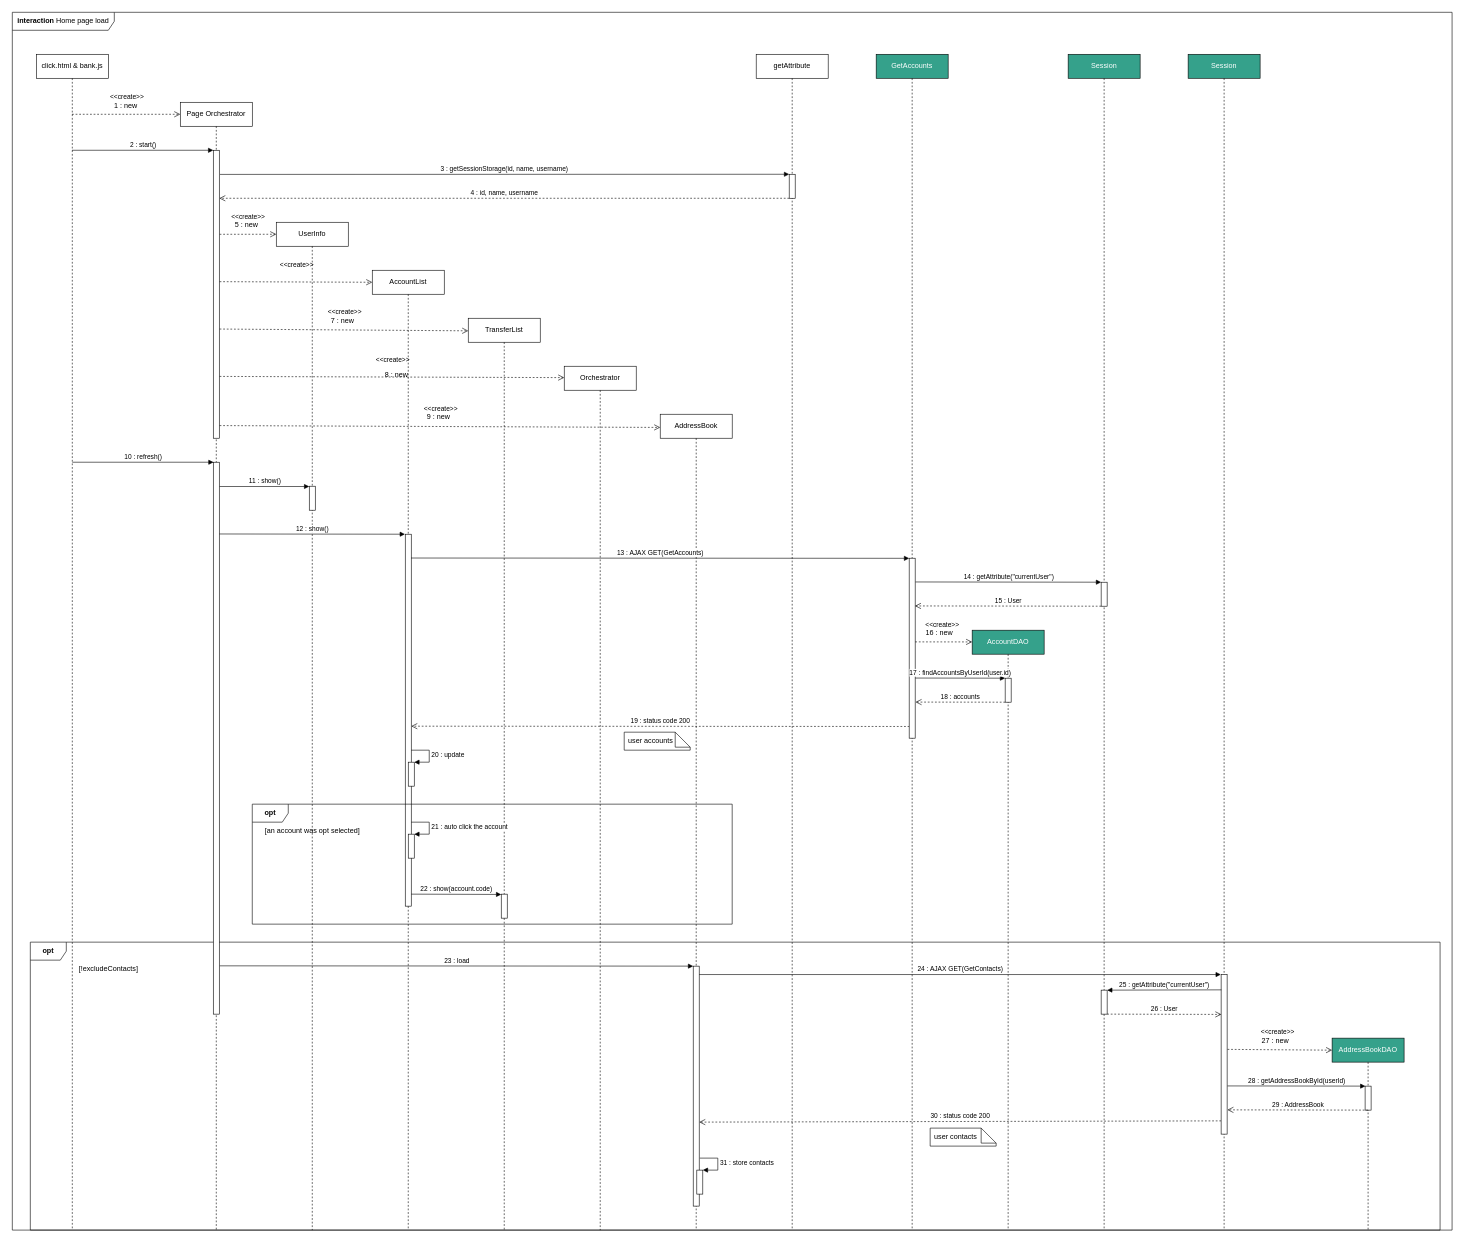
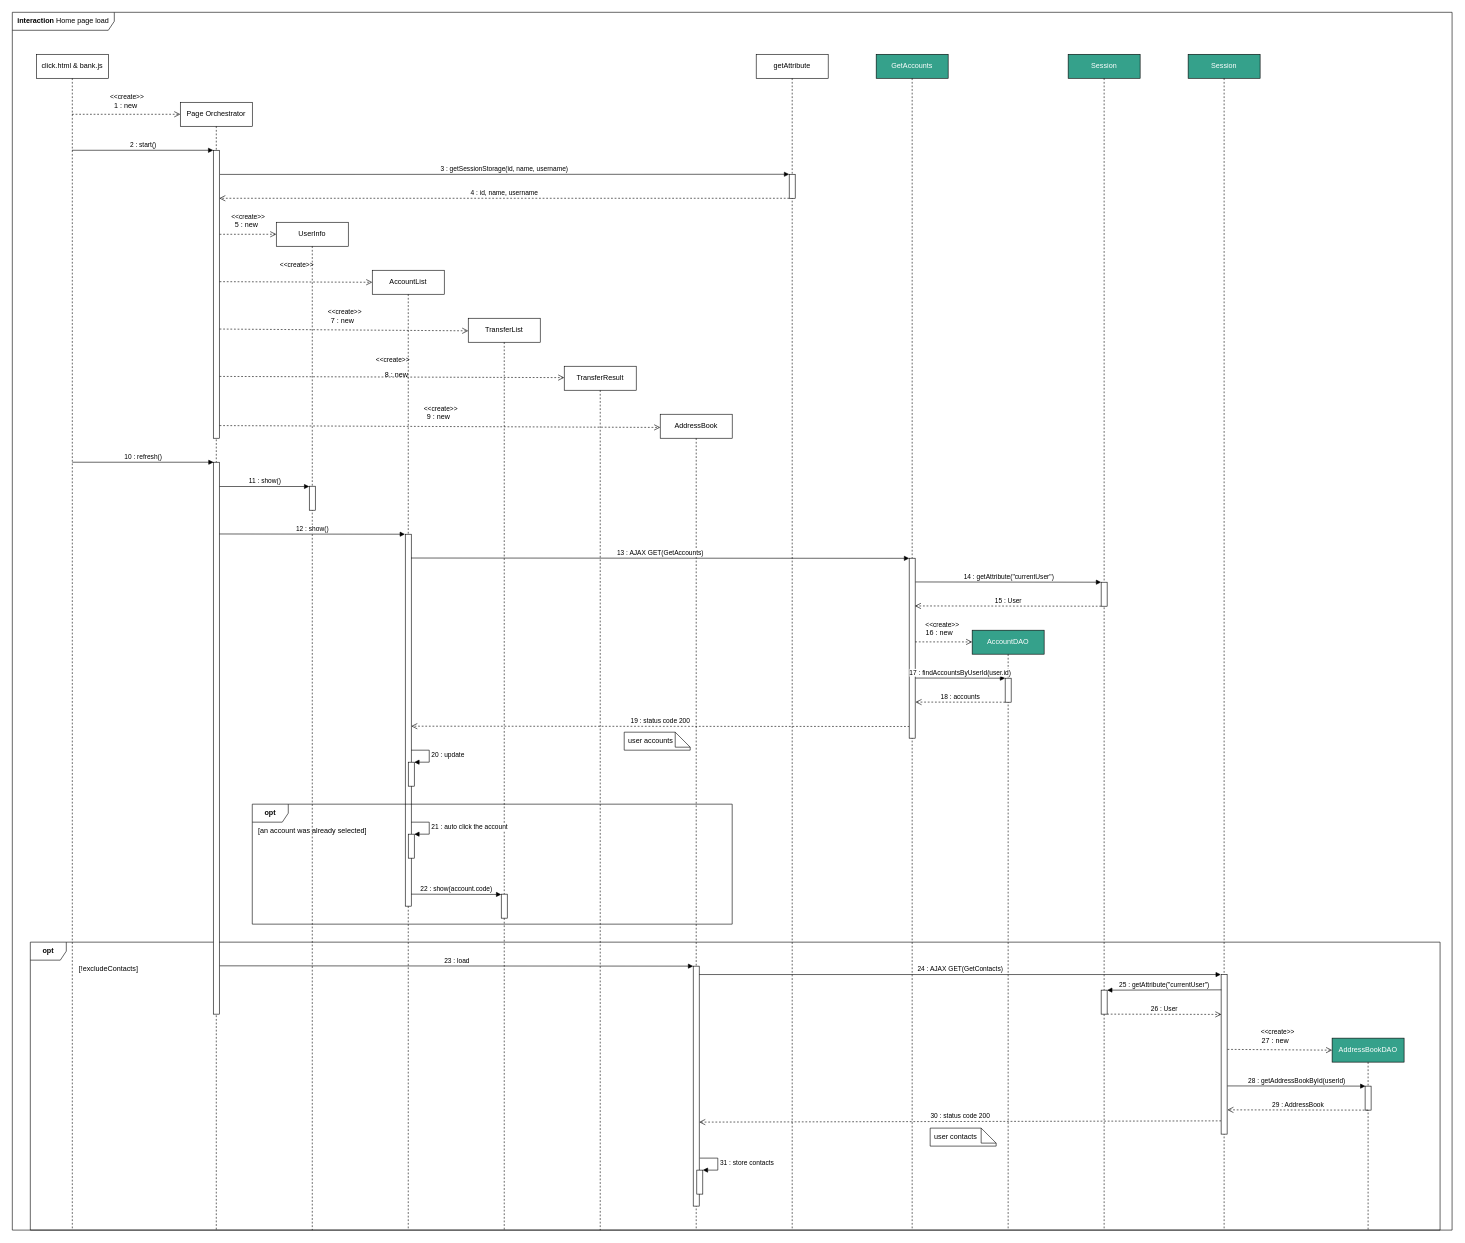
(600, 378) -> (600, 378)
(313, 831) -> (313, 831)
